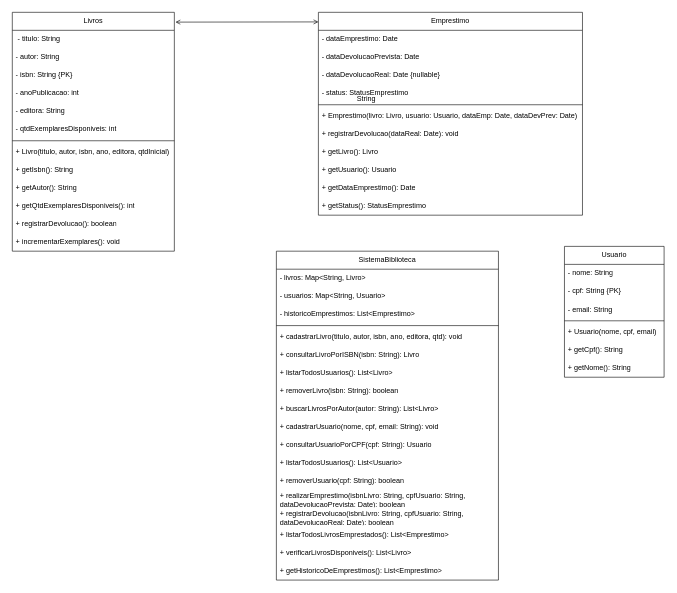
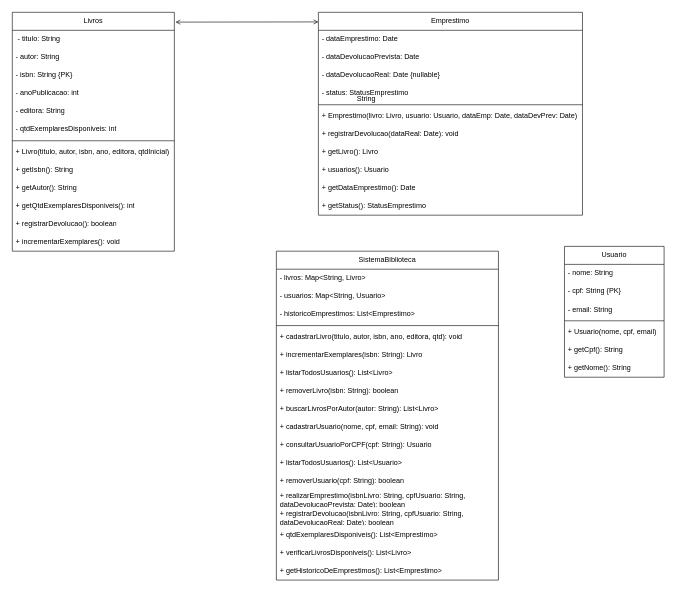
(364, 170) -> (360, 170)
(359, 355) -> (359, 355)
(373, 535) -> (364, 535)
